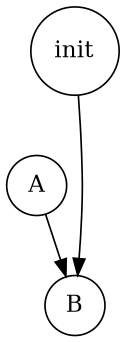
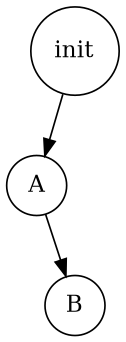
(82, 177) -> (56, 117)
